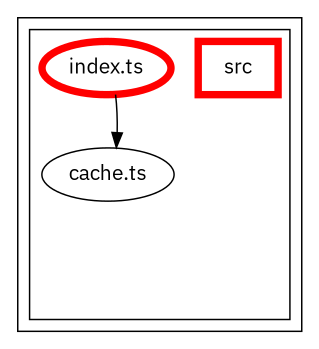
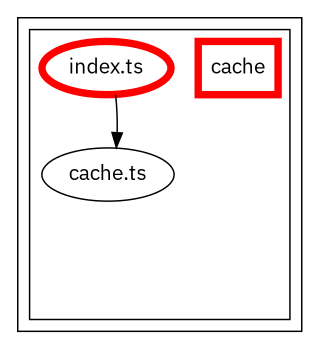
(238, 68) -> (238, 68)
